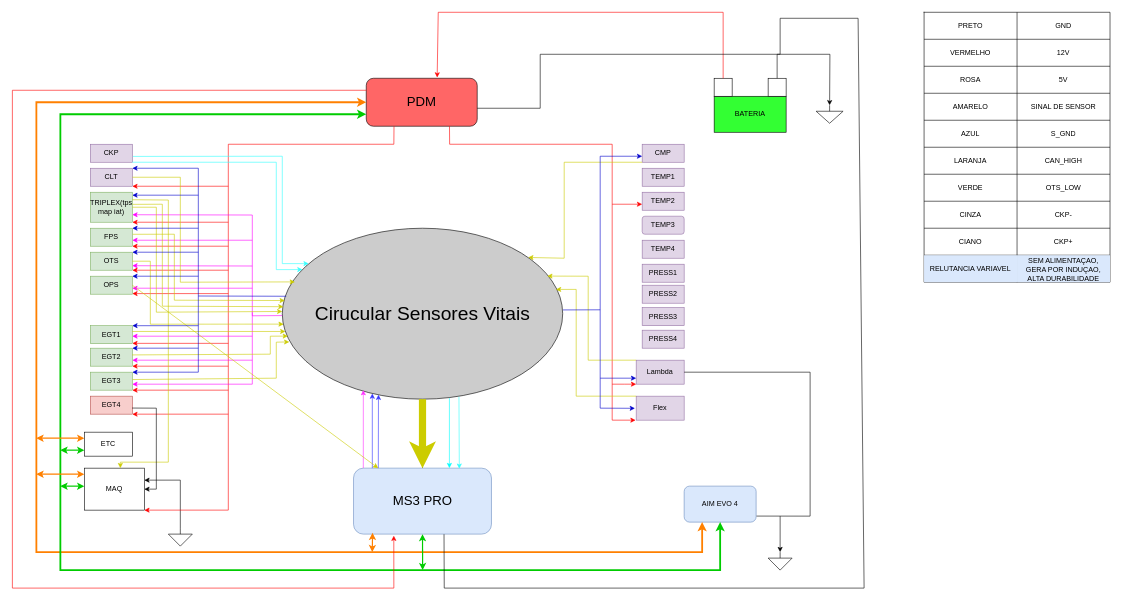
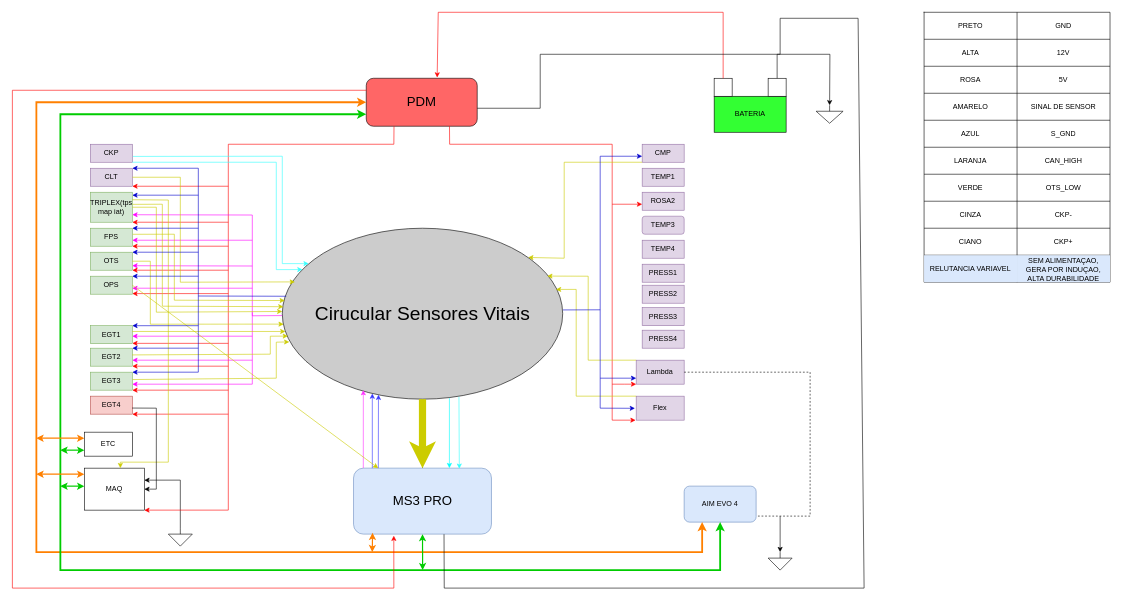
(971, 53) -> (971, 53)
(663, 201) -> (663, 201)
(810, 407) -> (810, 407)
